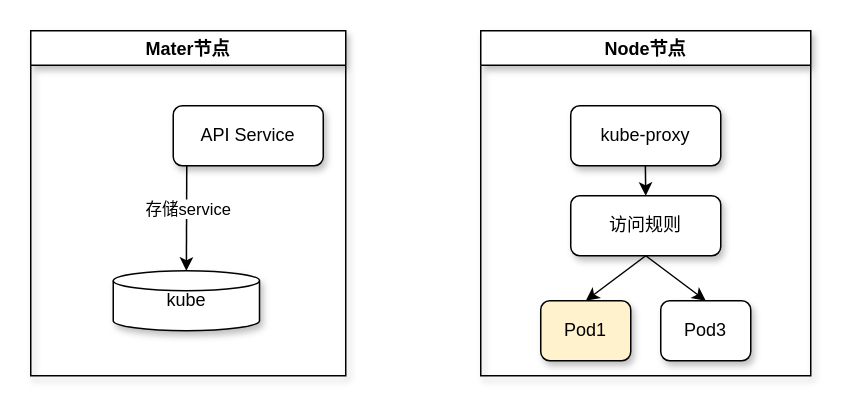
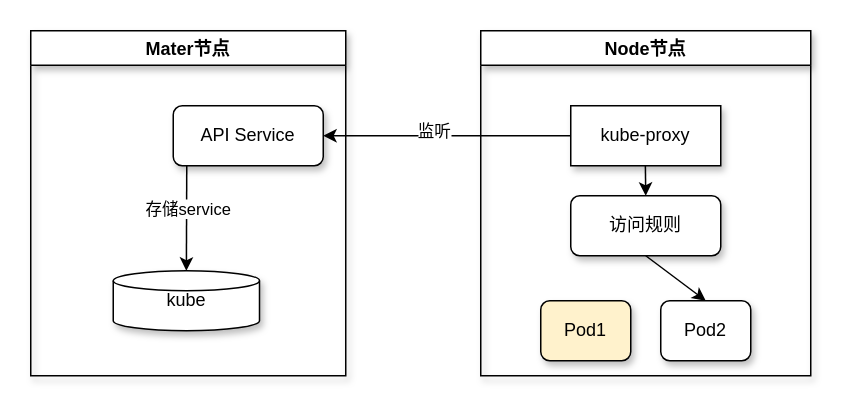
none -> (452, 136)
(646, 136) -> (646, 136)
(618, 276) -> none
(706, 331) -> (706, 331)
